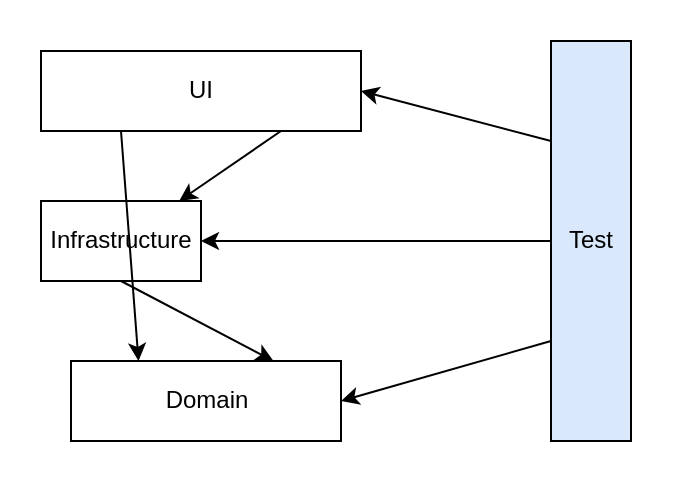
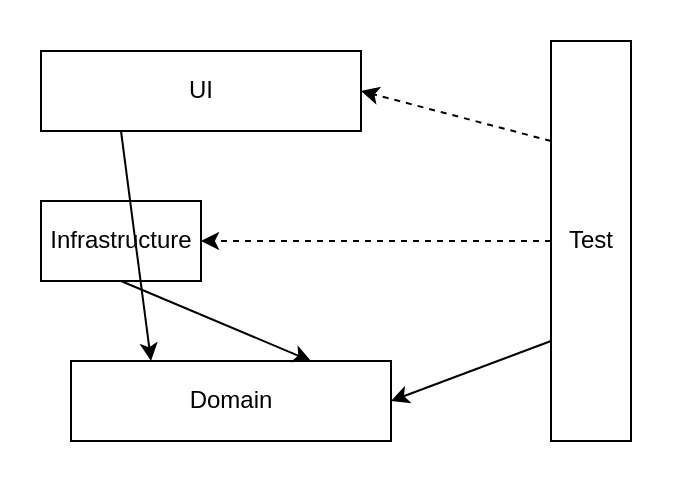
(461, 117) -> (461, 117)
(235, 162) -> none
(381, 241) -> (381, 241)
(591, 241) -> (591, 241)
(206, 401) -> (231, 401)
